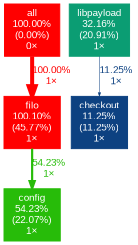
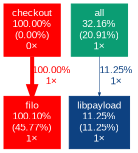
(32, 30) -> (32, 30)
(99, 30) -> (99, 30)
(99, 123) -> (99, 123)
(32, 215) -> none
